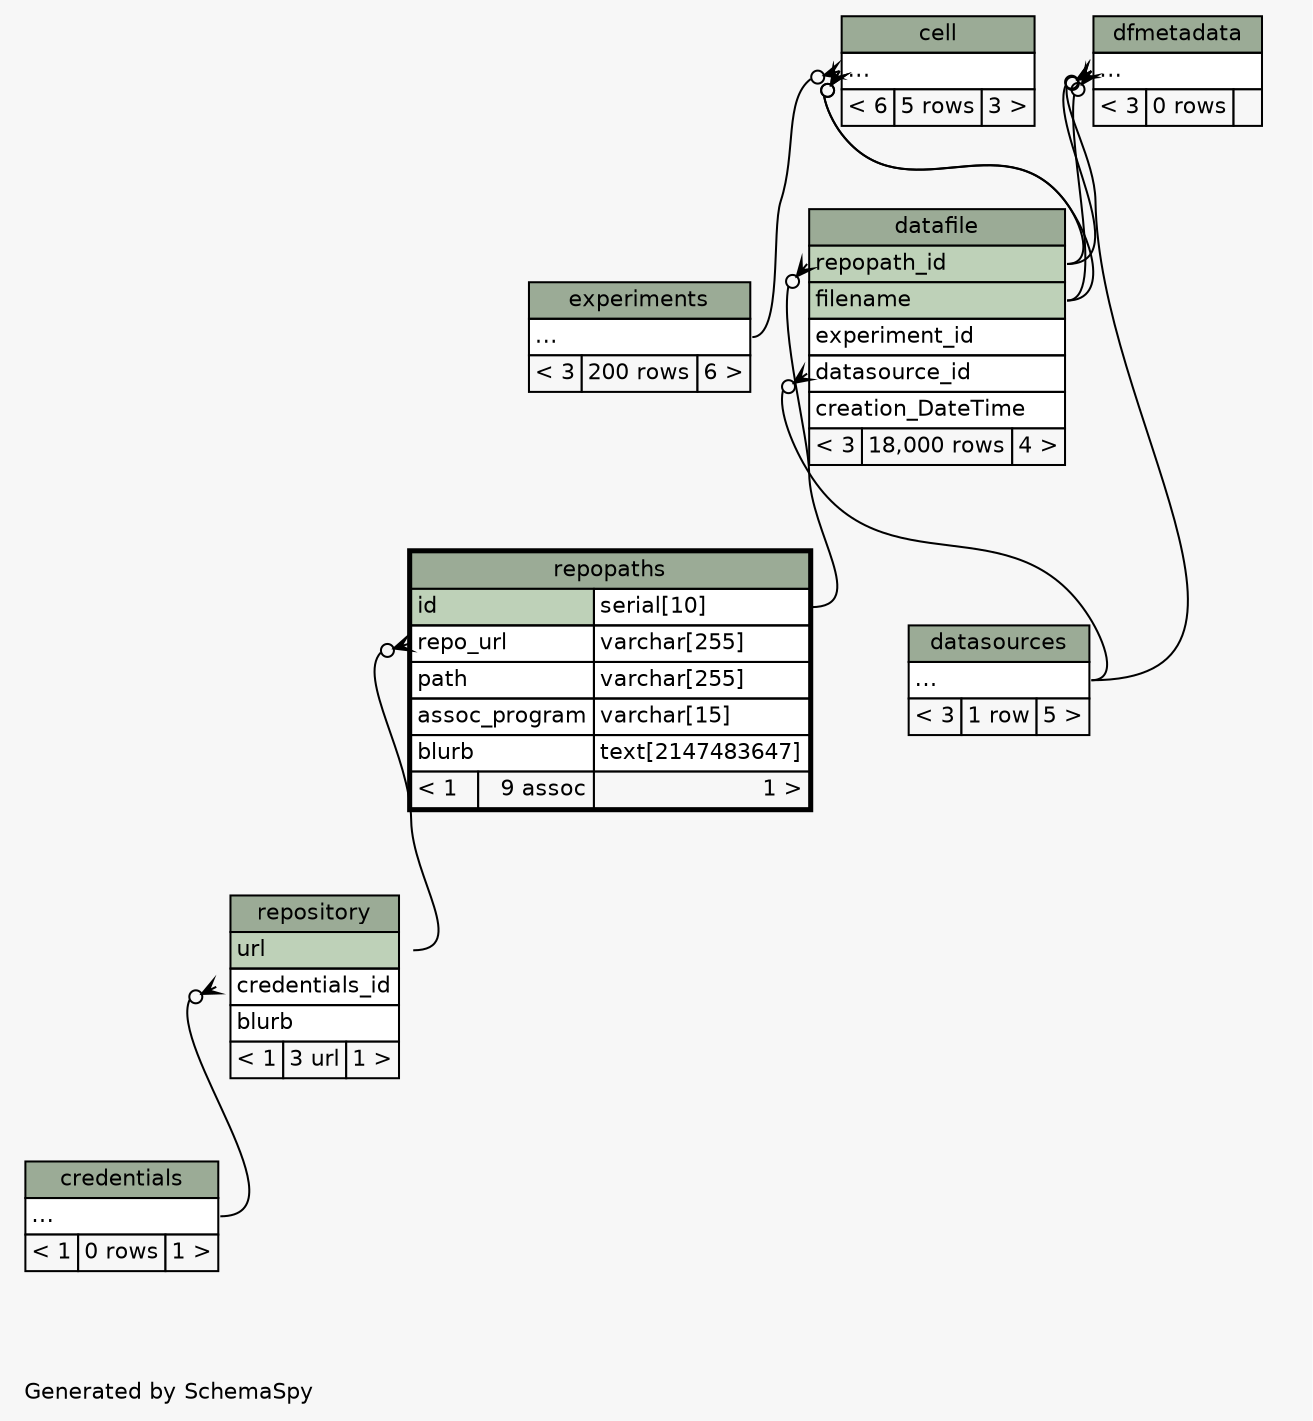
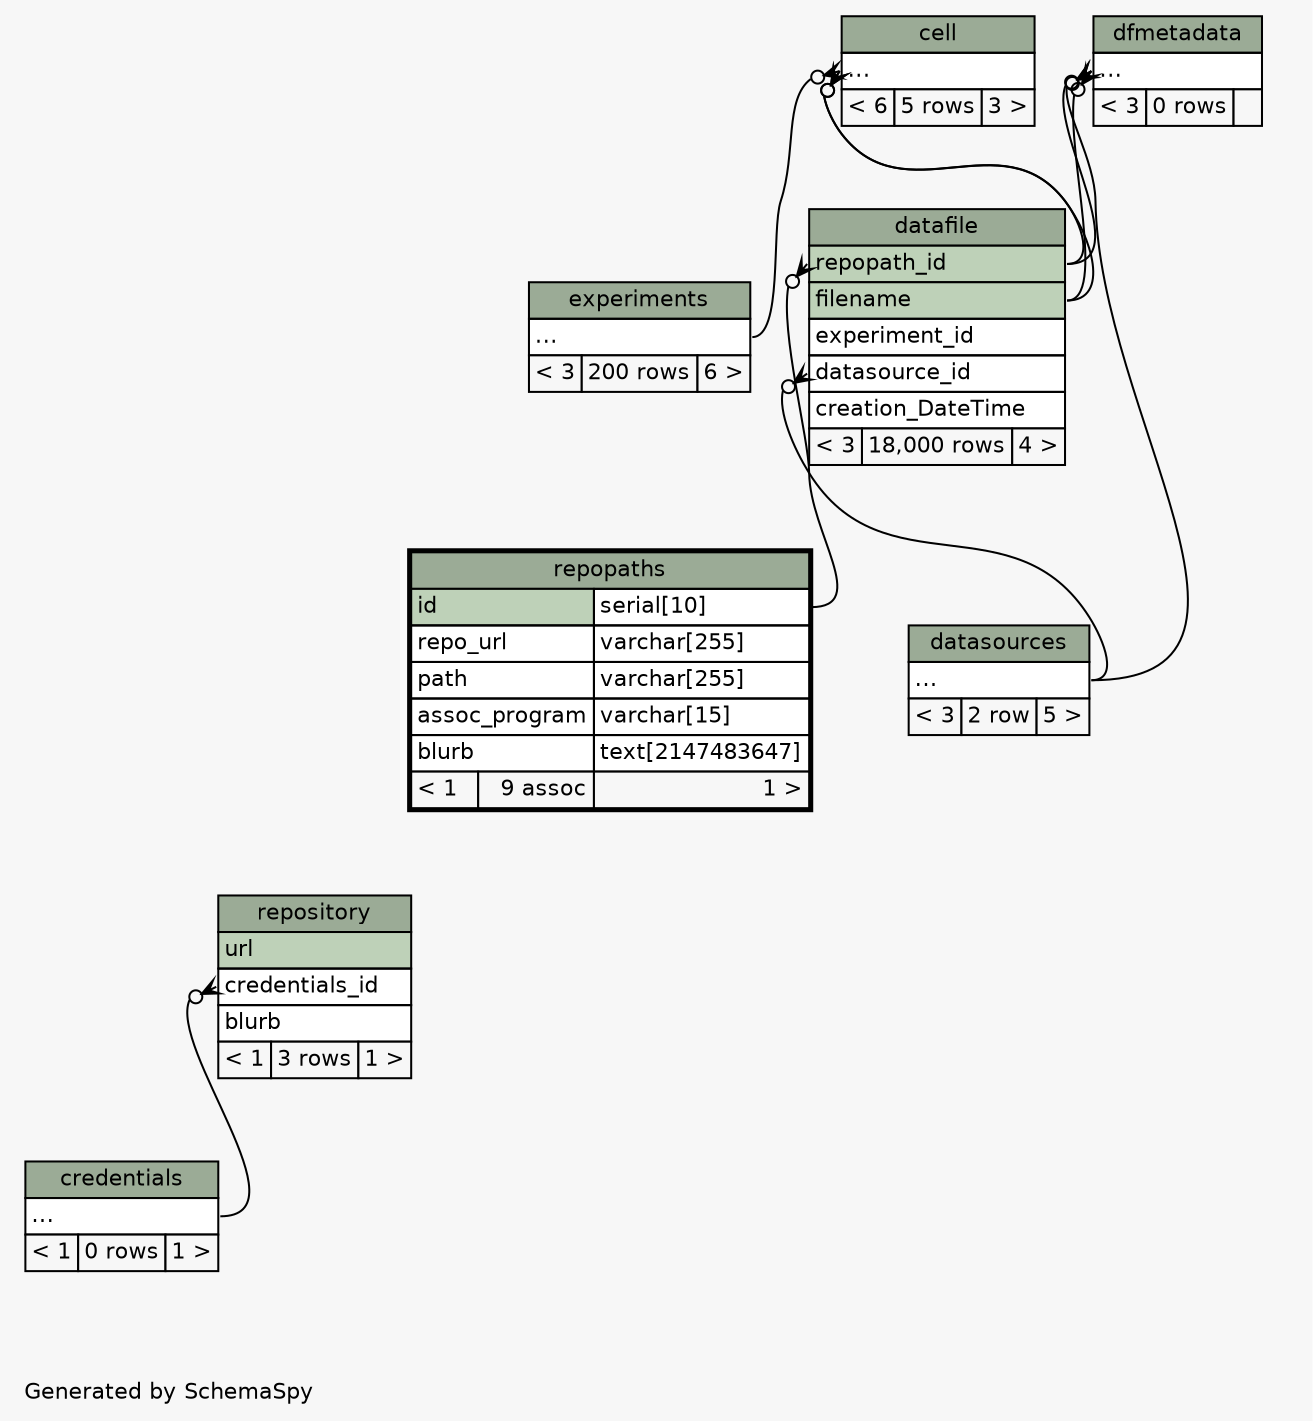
(999, 716) -> (999, 716)
(410, 808) -> none
(315, 1059) -> (315, 1059)
